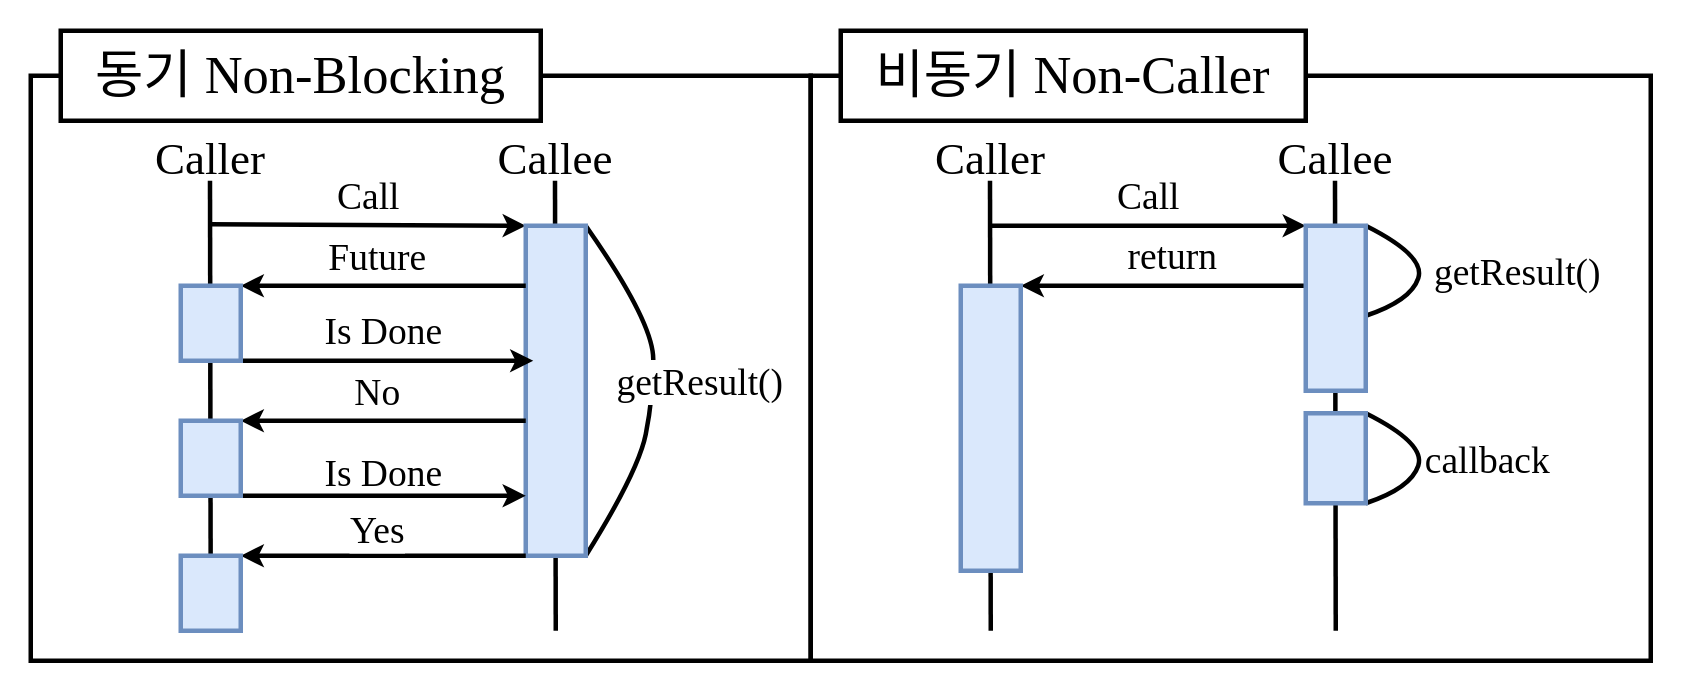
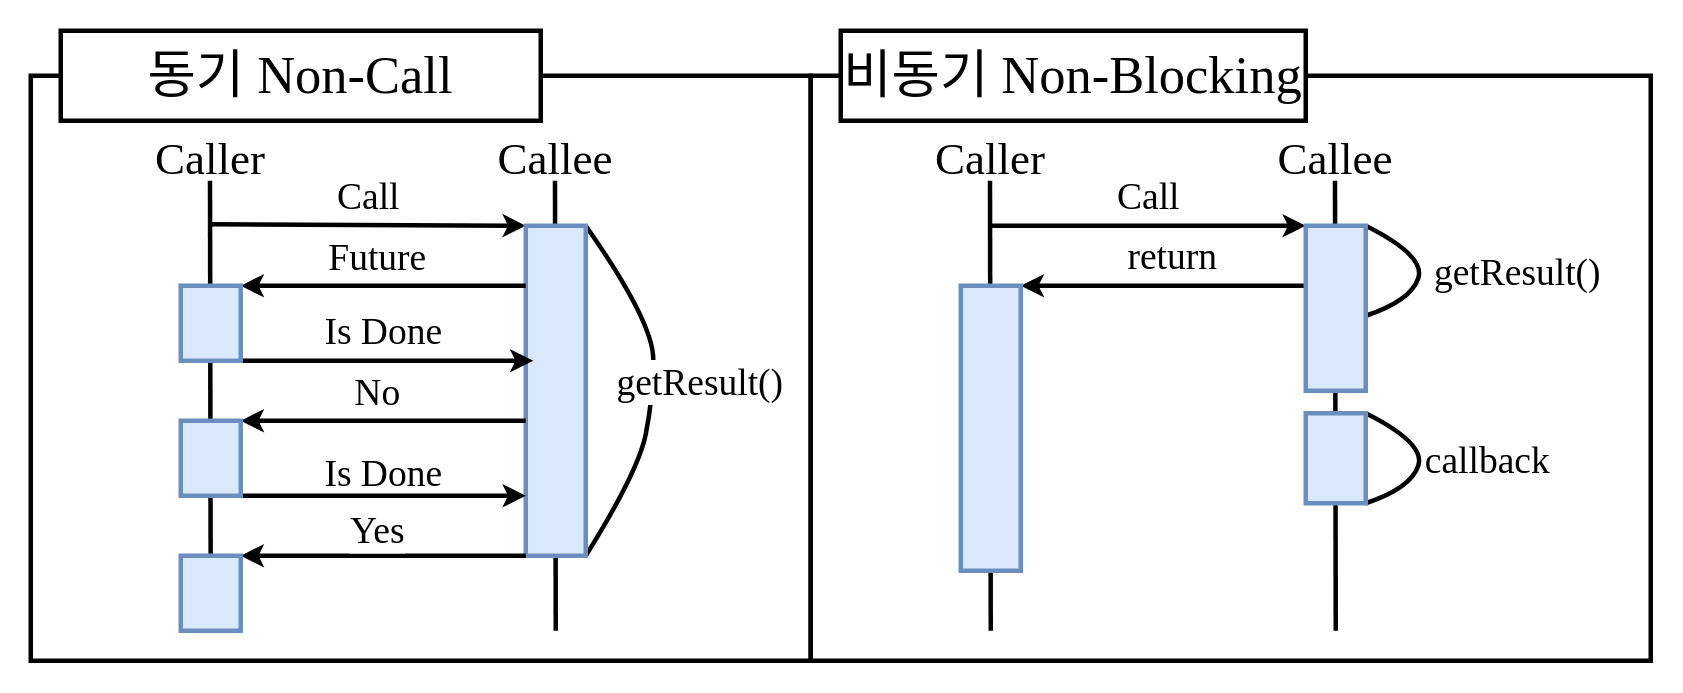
(301, 76) -> (301, 76)
(1073, 76) -> (1073, 76)
